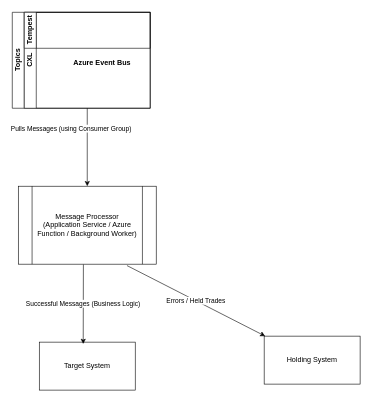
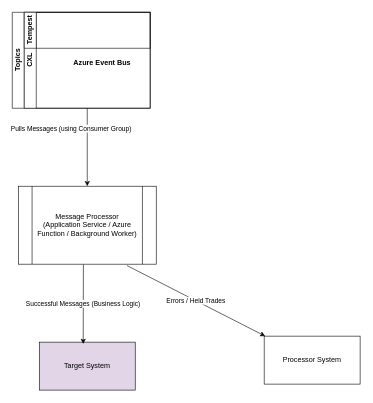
(312, 360) -> (312, 360)
(87, 366) -> (87, 366)
